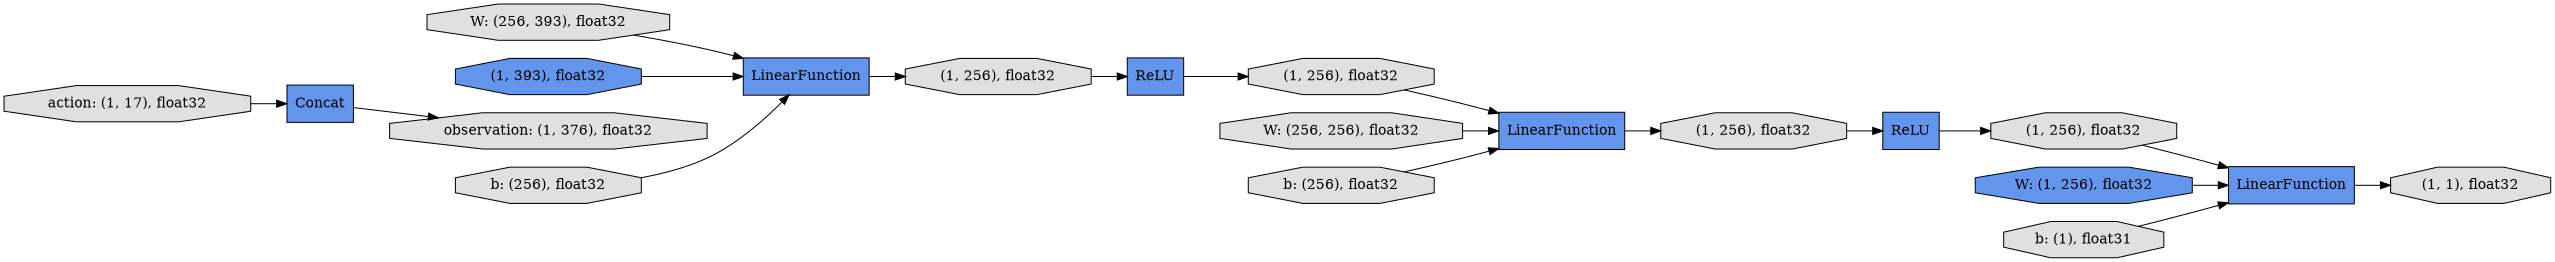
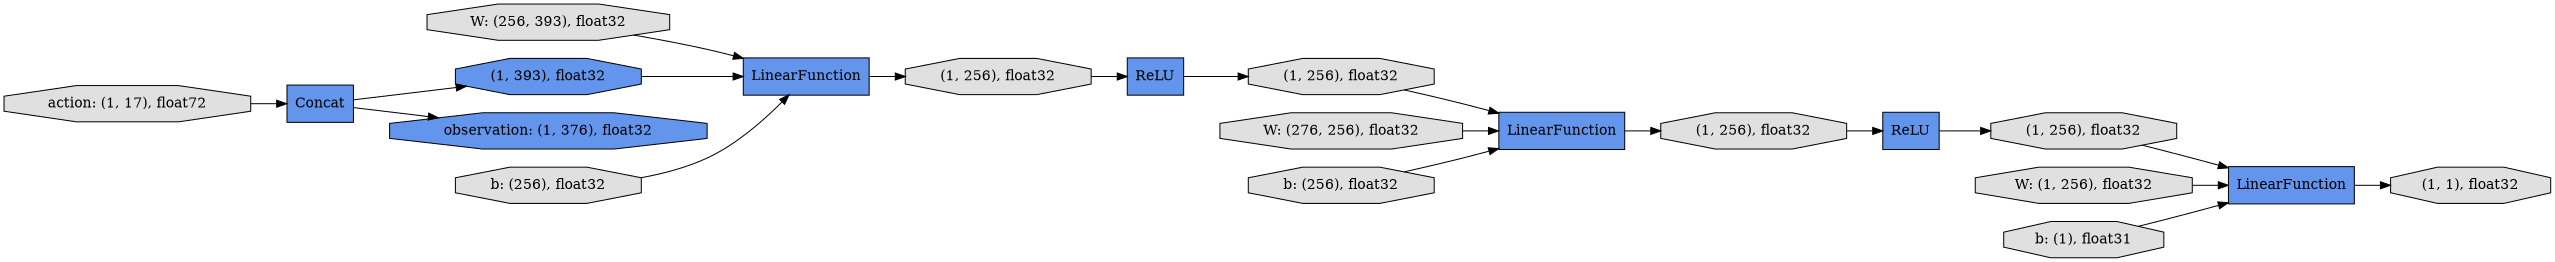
none -> (405, 94)
(127, 104) -> (127, 104)
(548, 131) -> (548, 131)
(1341, 131) -> (1341, 131)
(2084, 185) -> (2084, 185)
